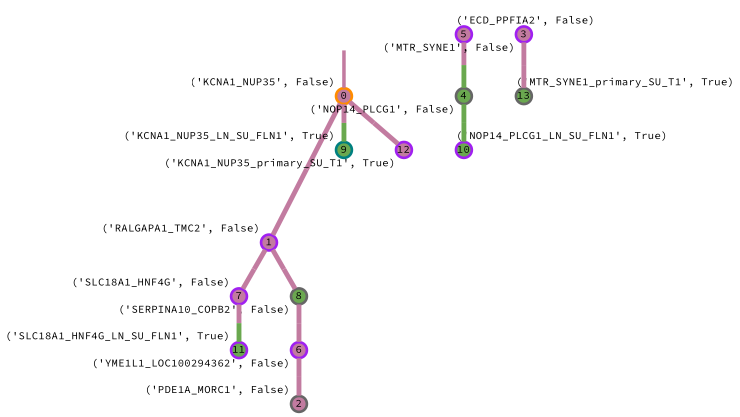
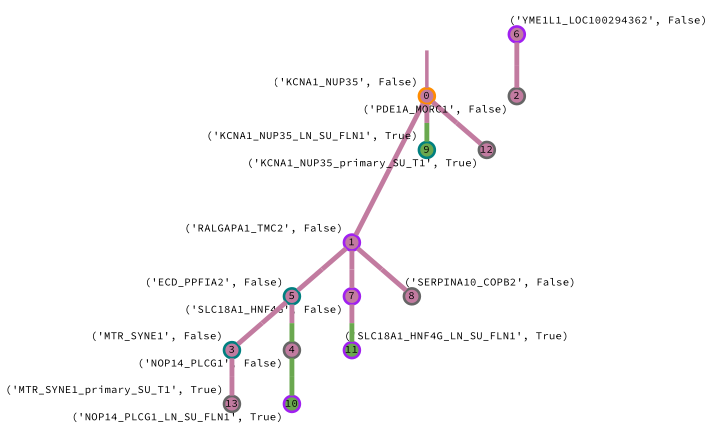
(464, 34) -> (292, 296)
(524, 34) -> (232, 350)
(464, 96) -> (292, 350)
(524, 96) -> (232, 404)
(404, 150) -> (487, 150)
none -> (322, 269)
(299, 296) -> (412, 296)
none -> (262, 323)
(299, 323) -> none
